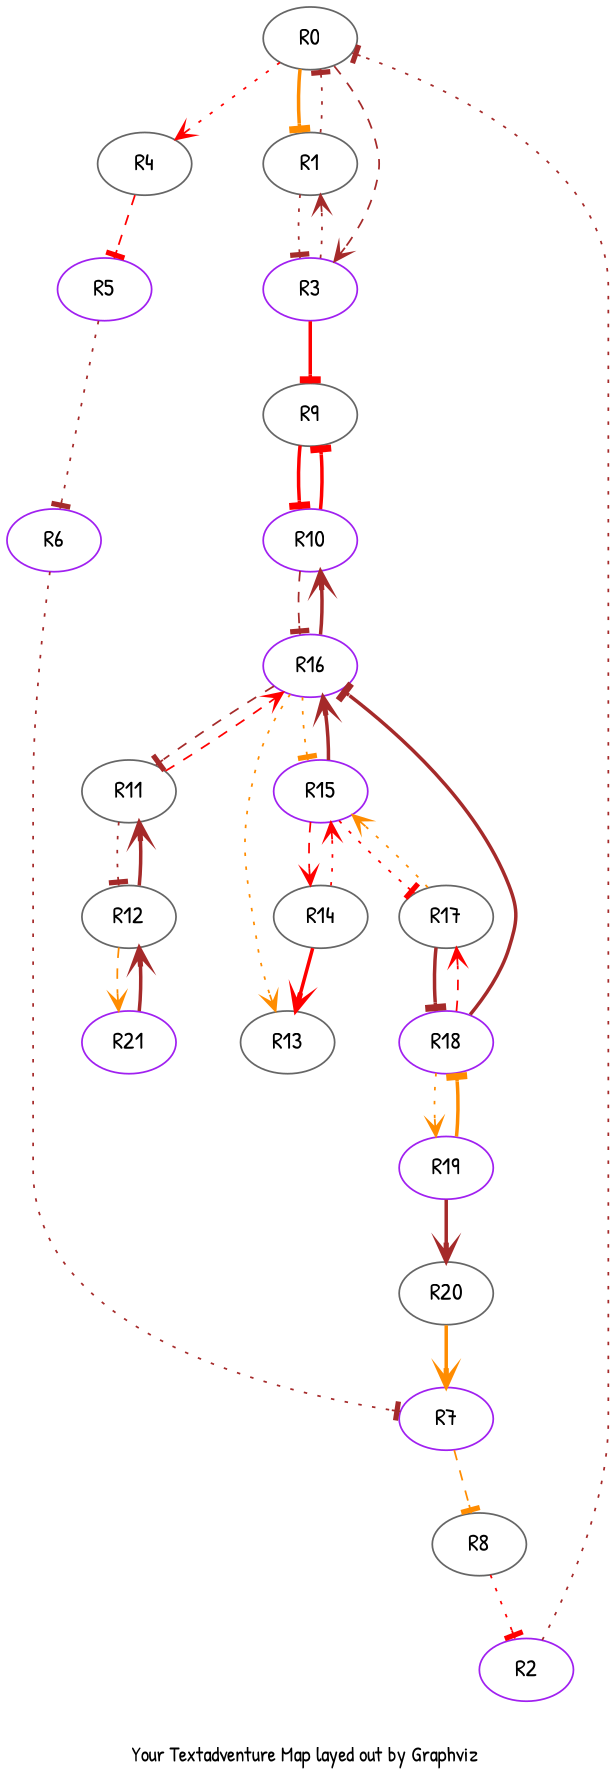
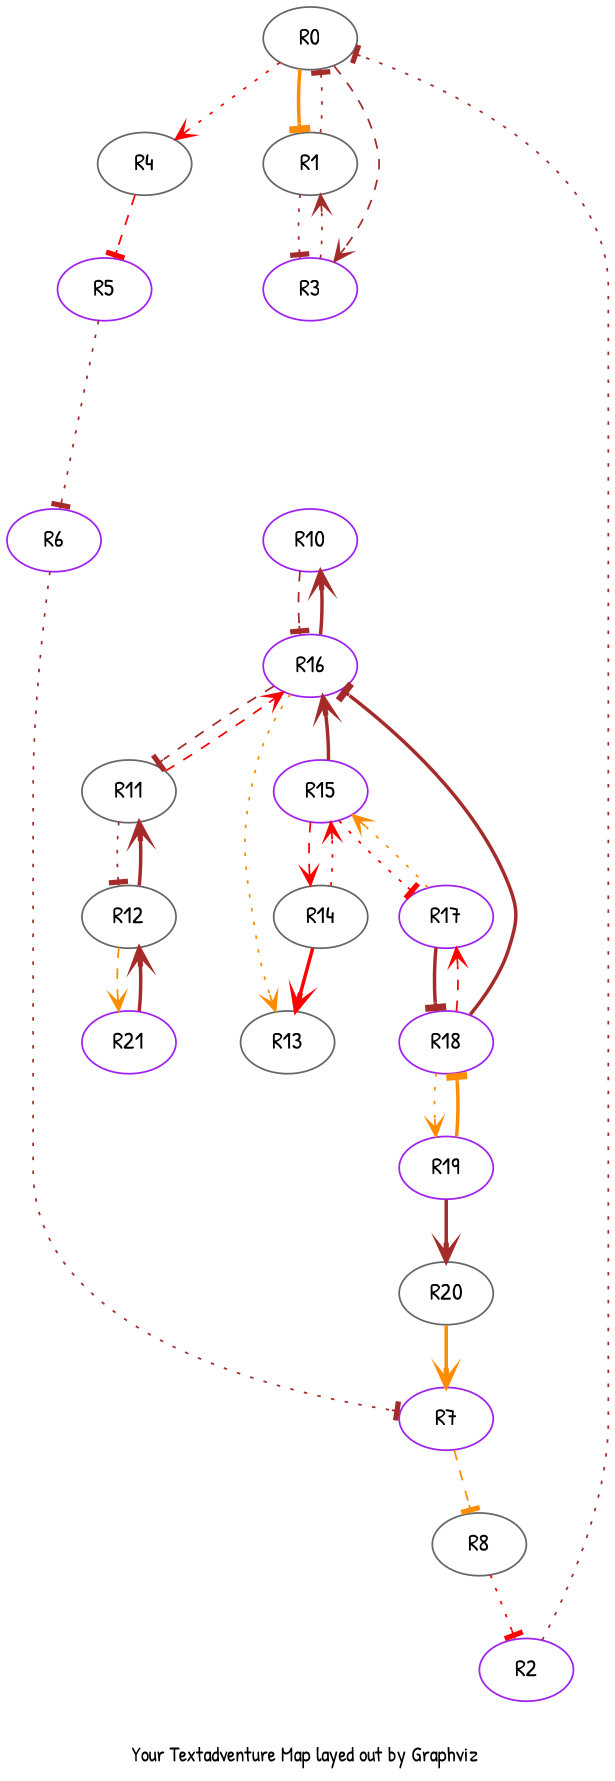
(310, 415) -> none
(303, 724) -> none
(446, 917) -> (446, 917)
